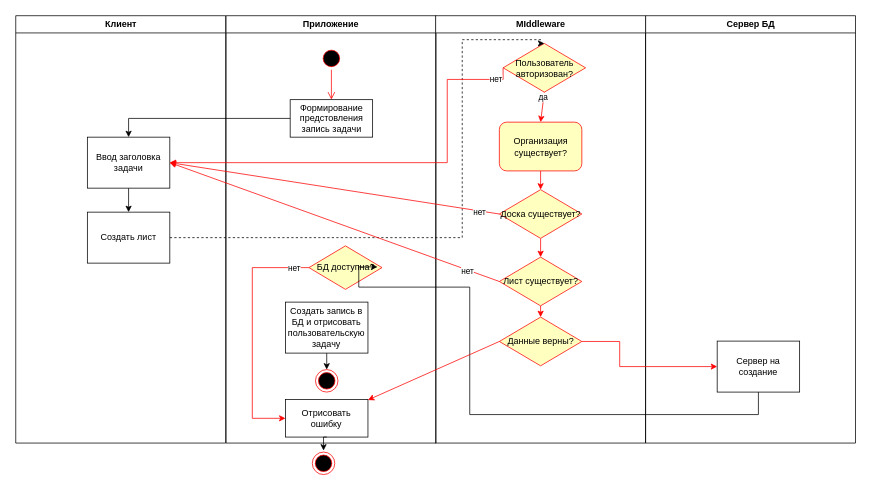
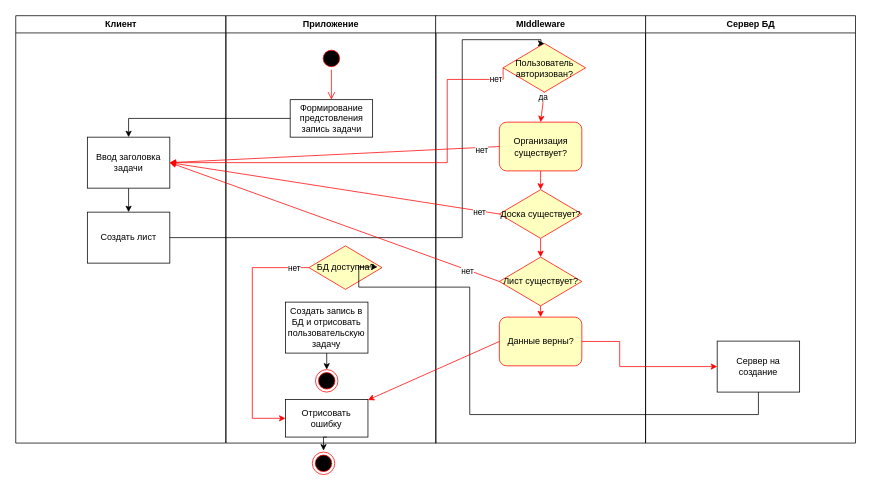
(462, 140) -> (462, 140)
none -> (355, 153)
(541, 341) -> (541, 341)
